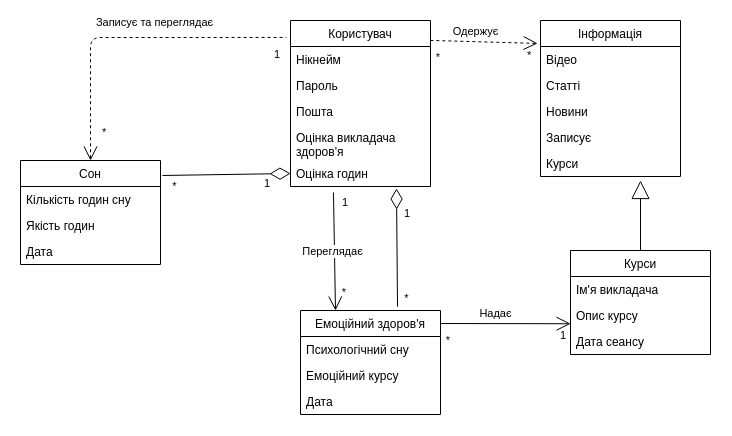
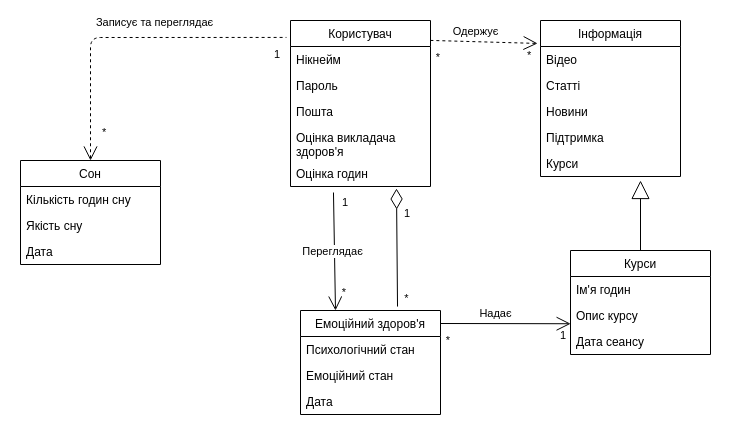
(570, 138) -> (576, 138)
(216, 175) -> none
(65, 226) -> (58, 226)
(620, 290) -> (606, 290)
(362, 350) -> (365, 350)
(355, 376) -> (351, 376)
